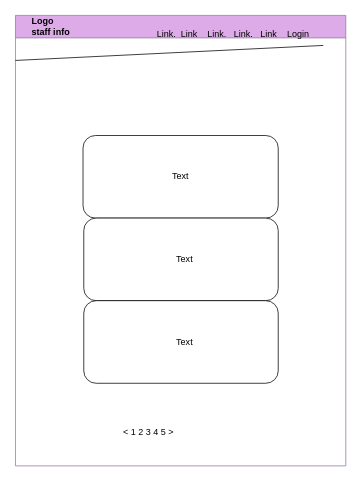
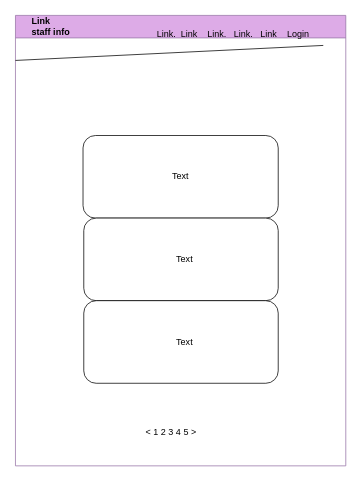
(40, 27) -> (40, 27)
(149, 432) -> (171, 432)
